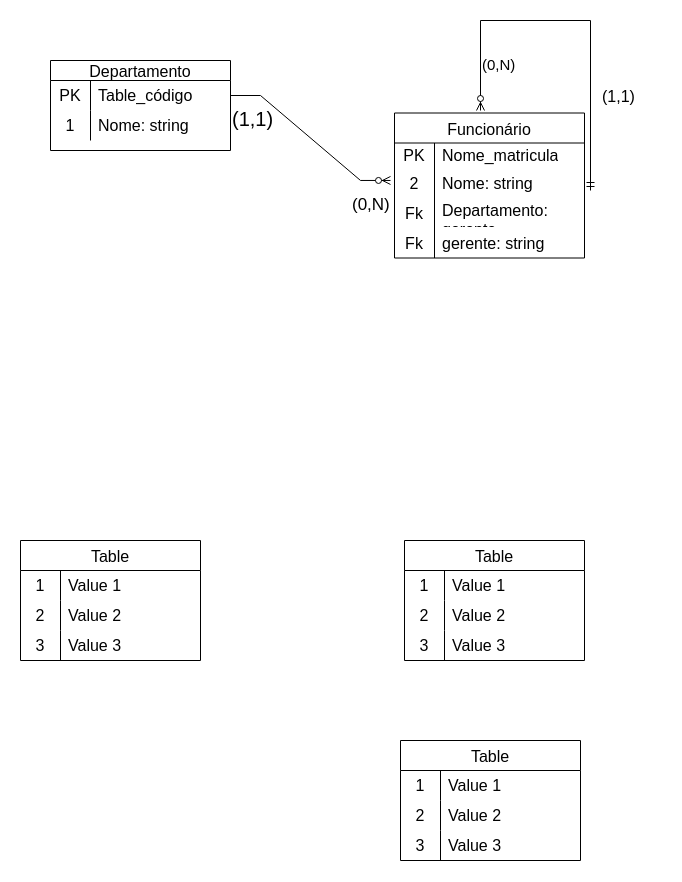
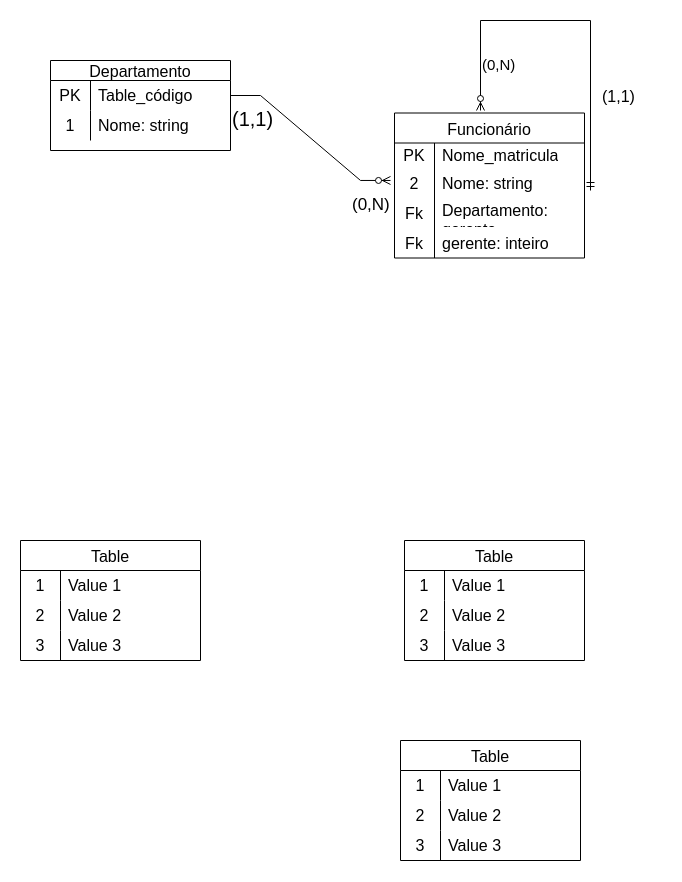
(503, 244) -> (506, 244)
